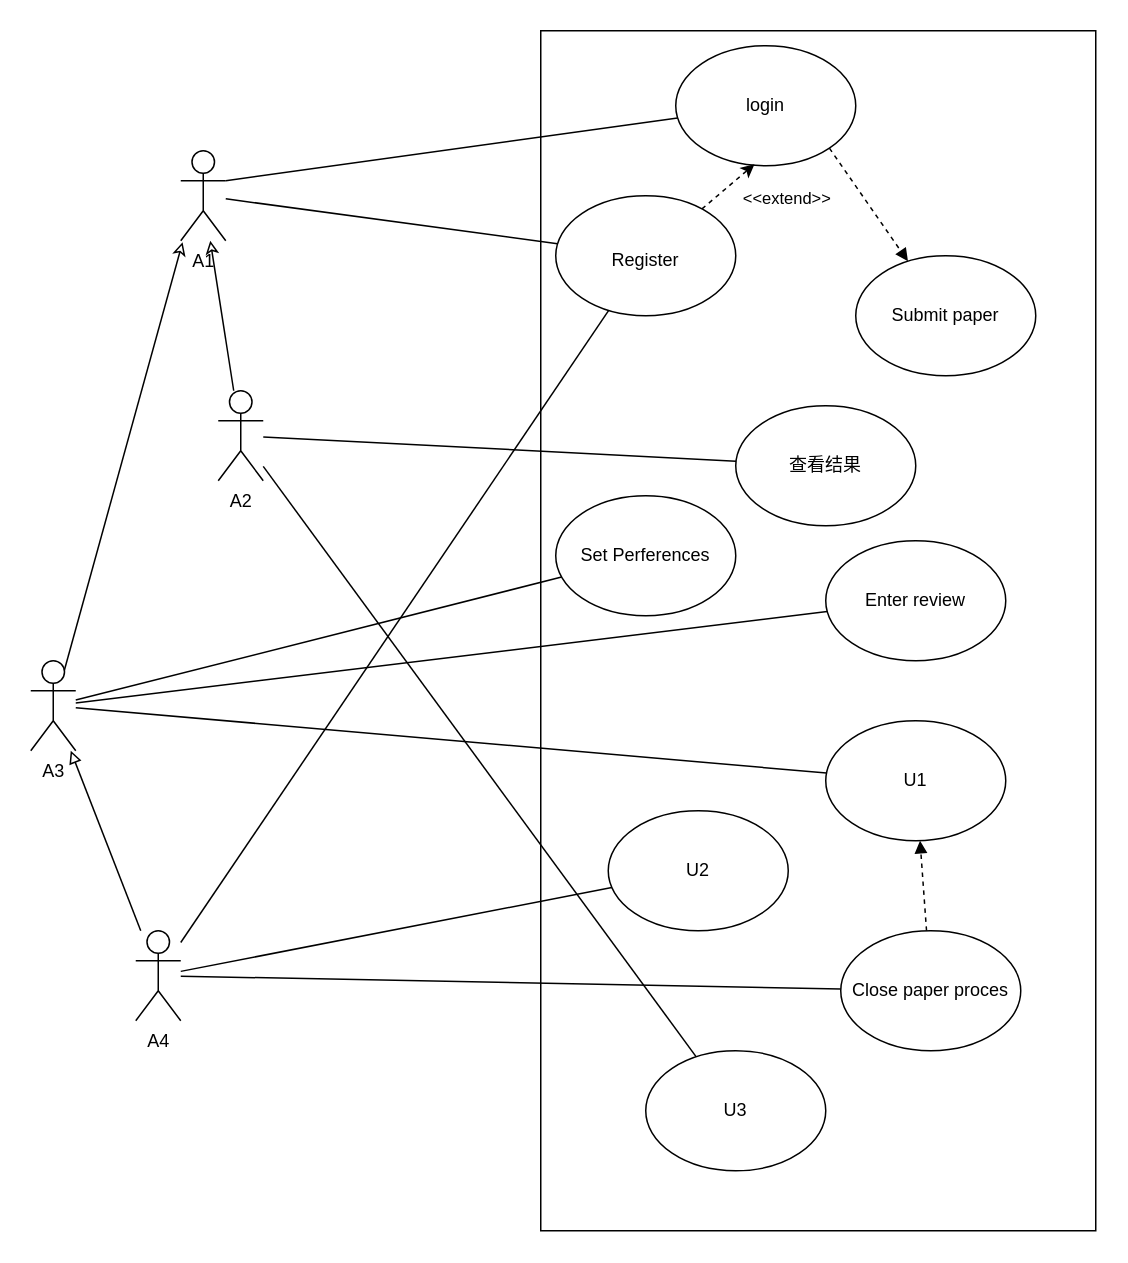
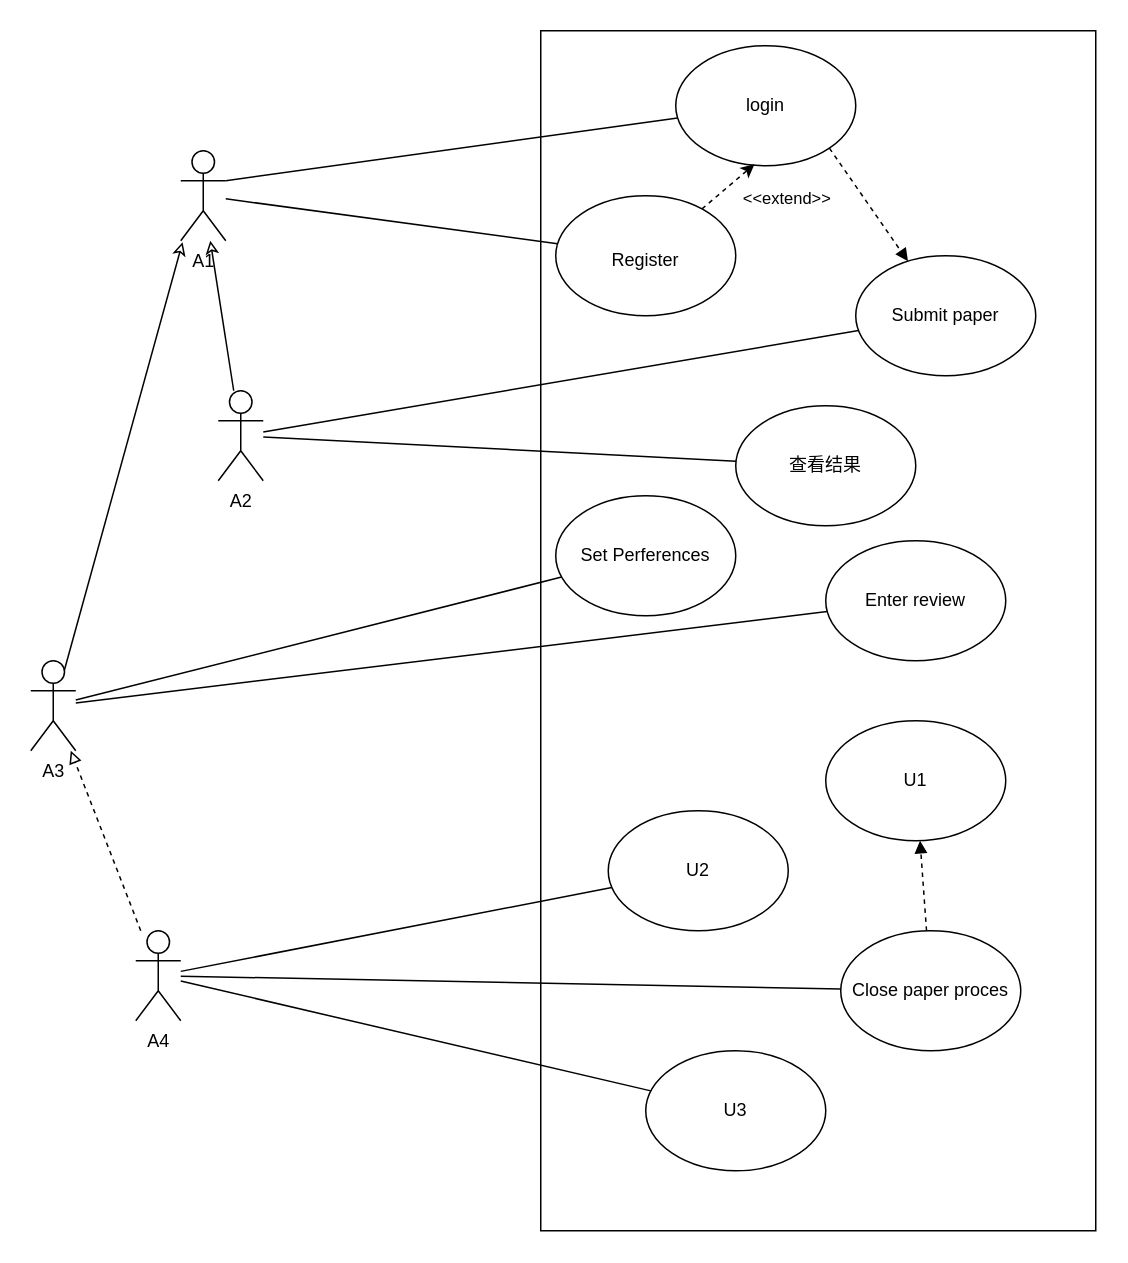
(394, 627) -> (416, 1036)
(451, 740) -> none
(480, 762) -> (563, 381)
(107, 845) -> (107, 845)
